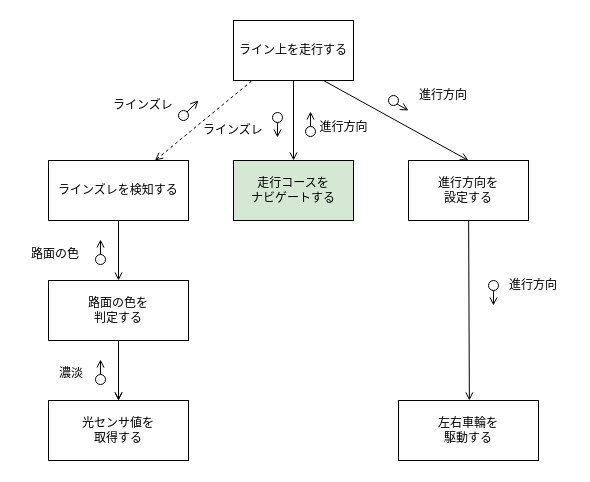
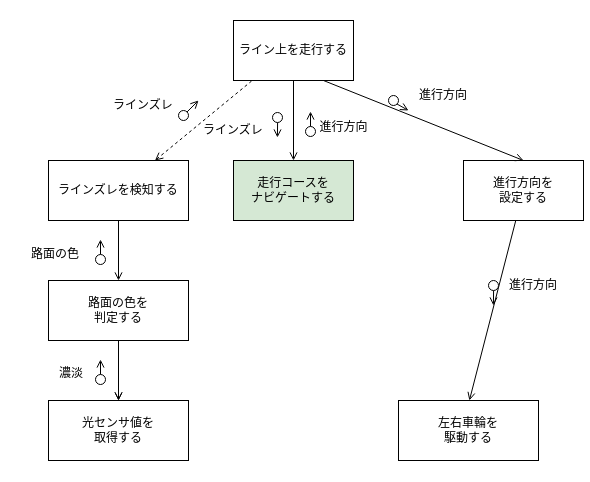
(469, 191) -> (524, 191)
